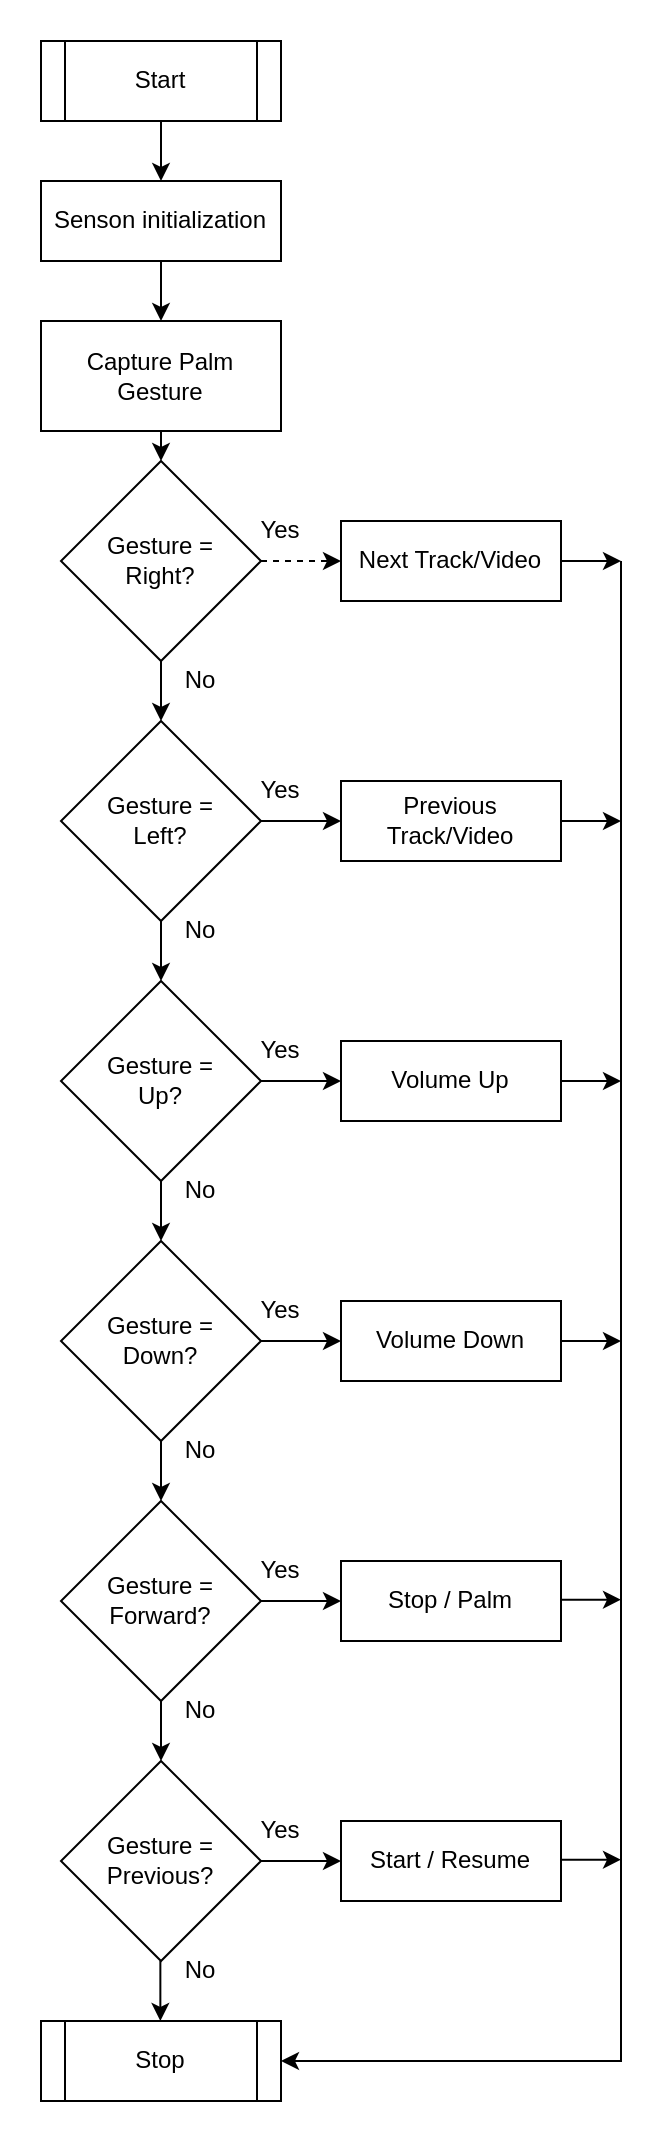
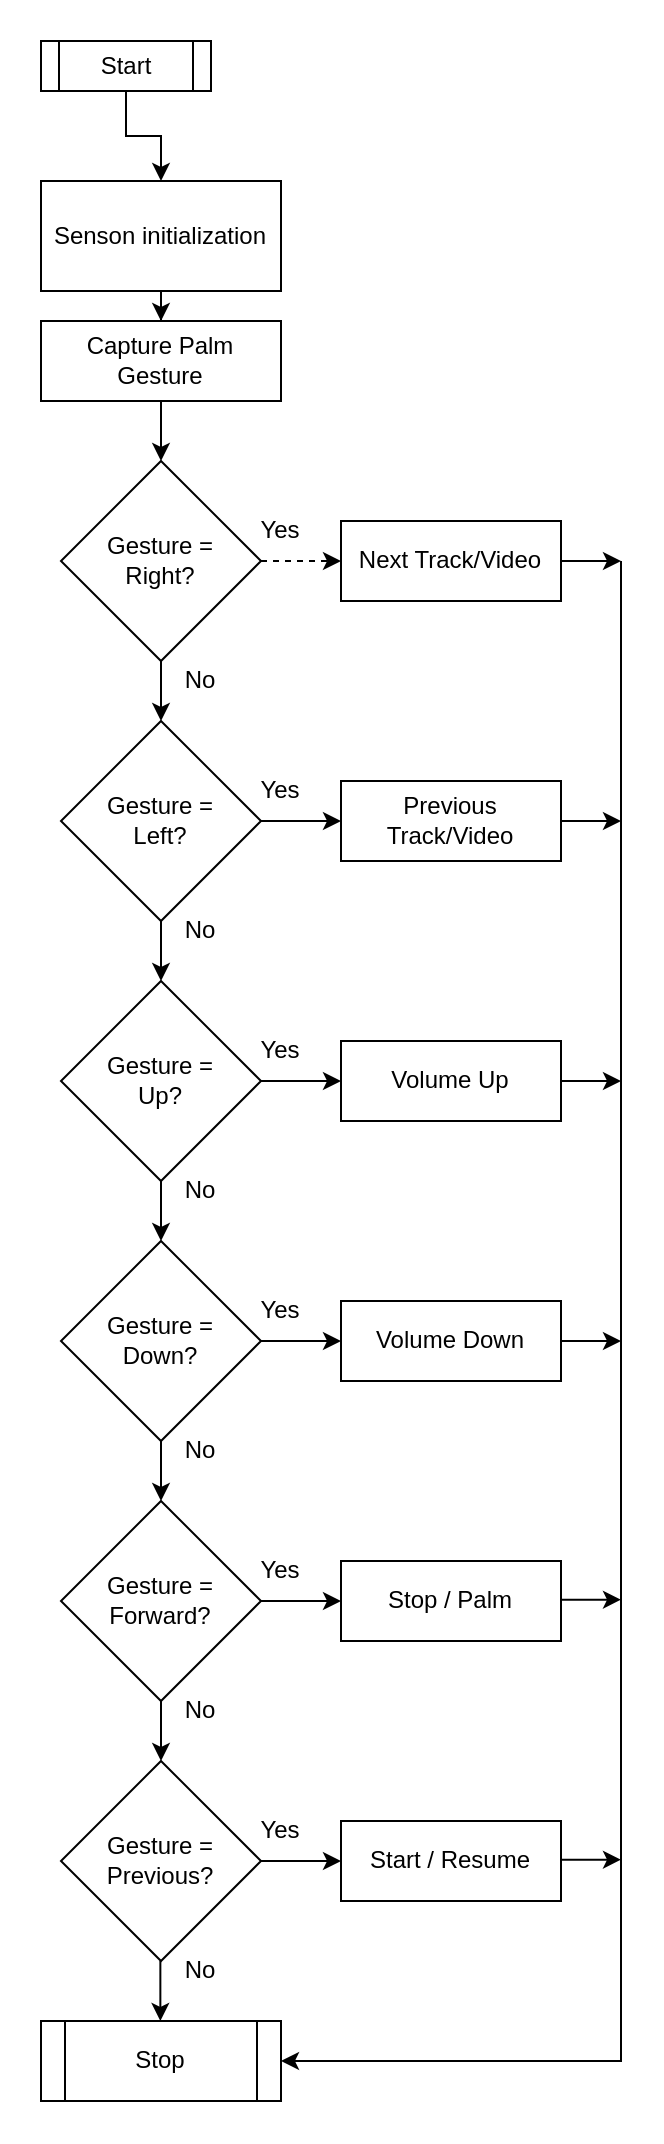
(161, 81) -> (126, 66)
(161, 221) -> (161, 236)
(161, 376) -> (161, 361)
